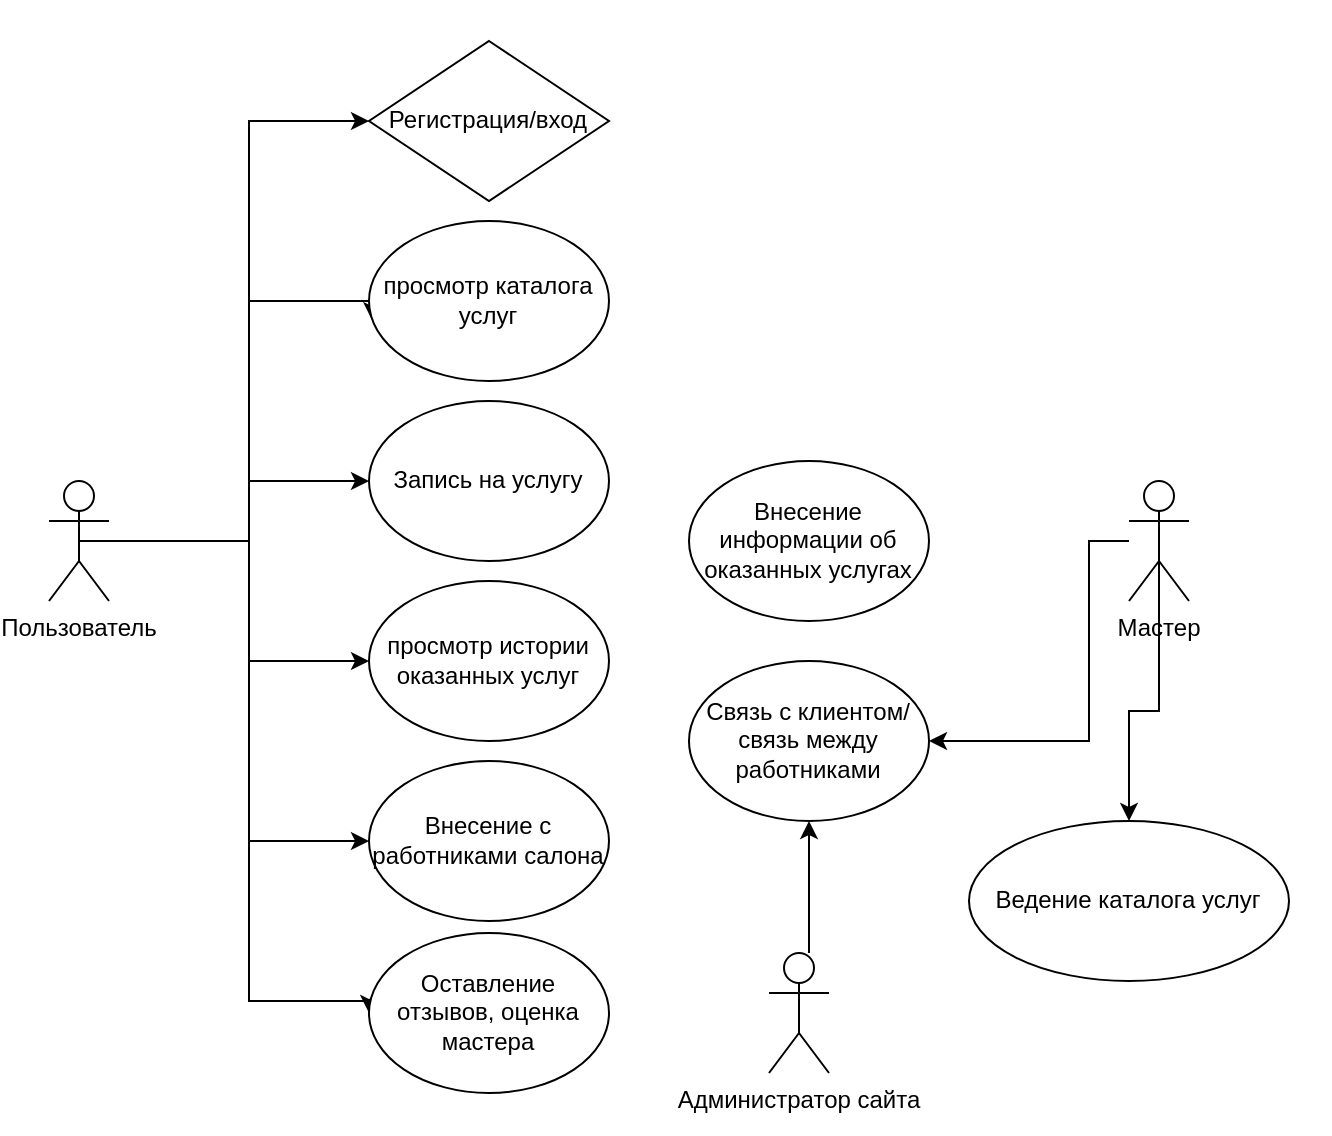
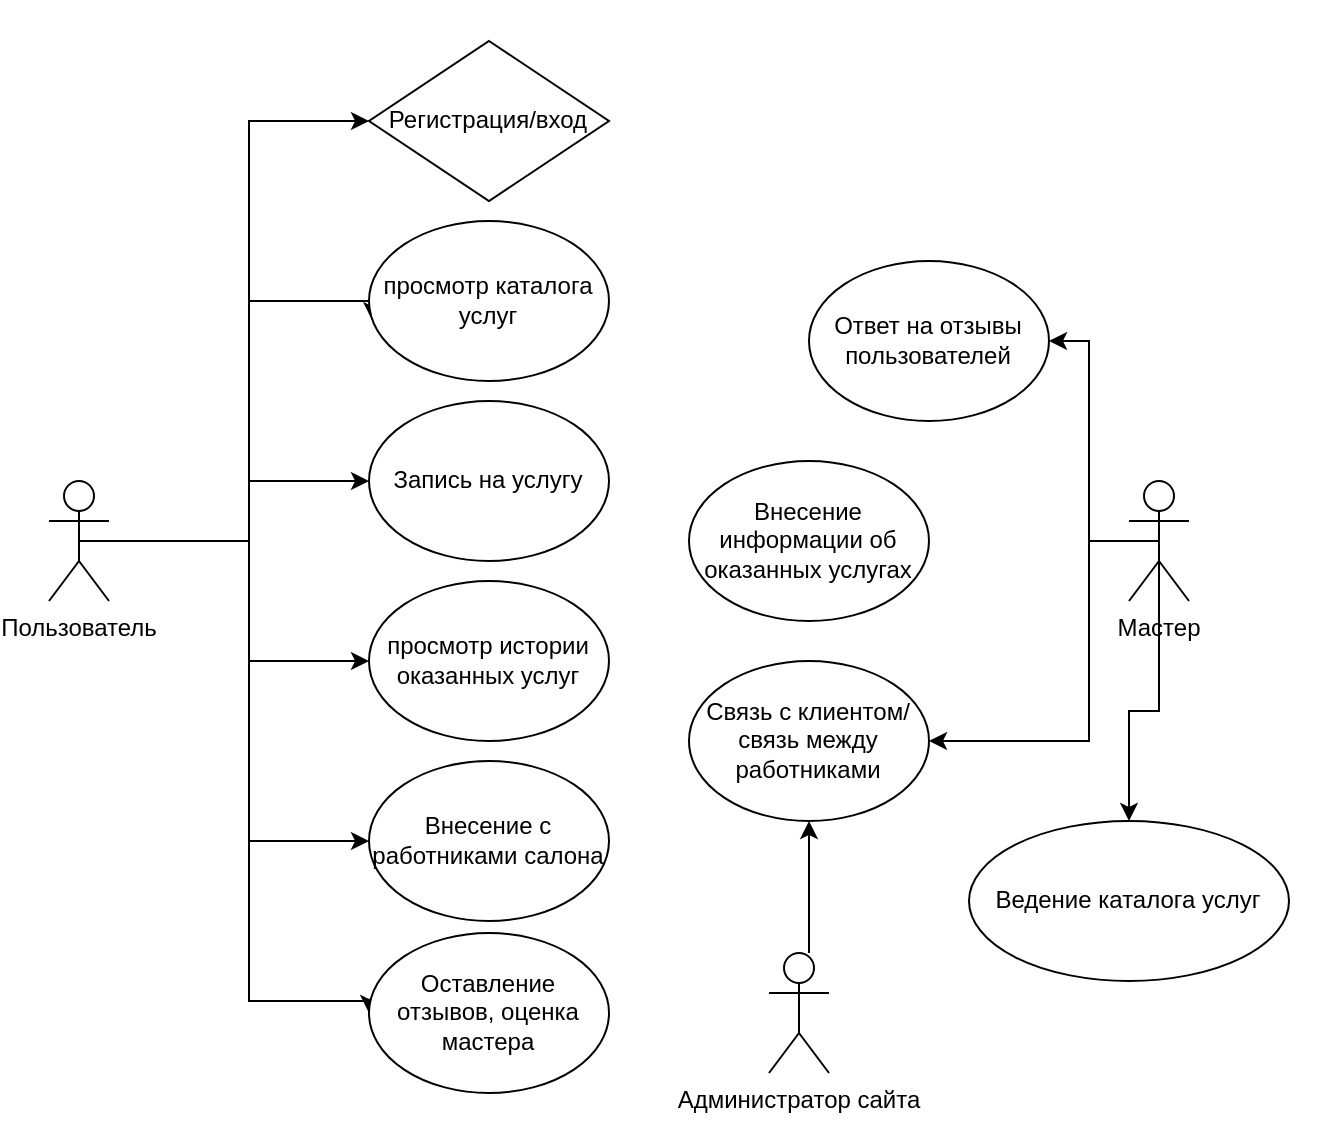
none -> (929, 341)
none -> (1089, 426)
